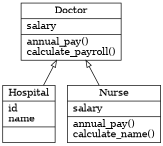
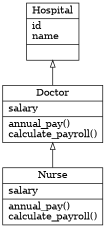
(48, 76) -> (53, 76)
(114, 134) -> (53, 217)
